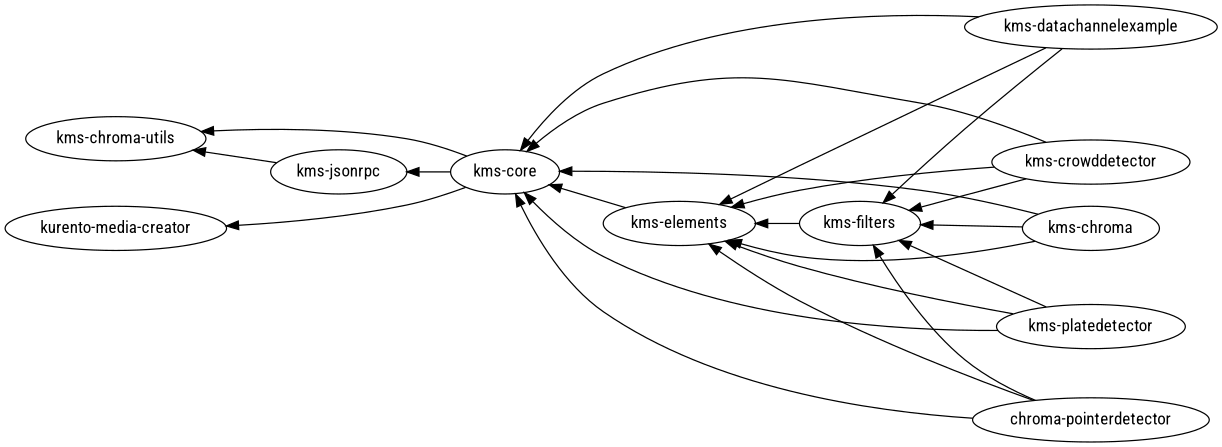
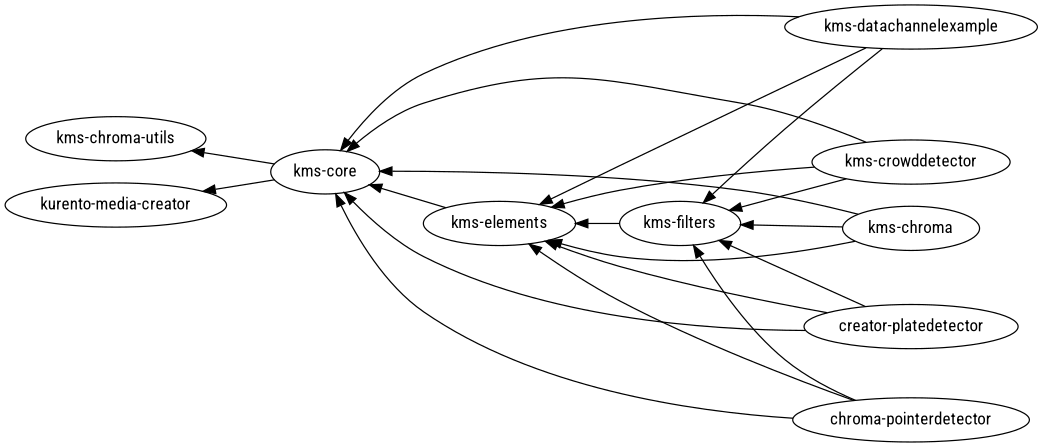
(339, 172) -> none
(1091, 327) -> (911, 327)
